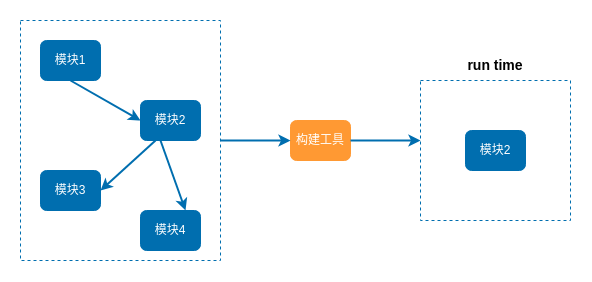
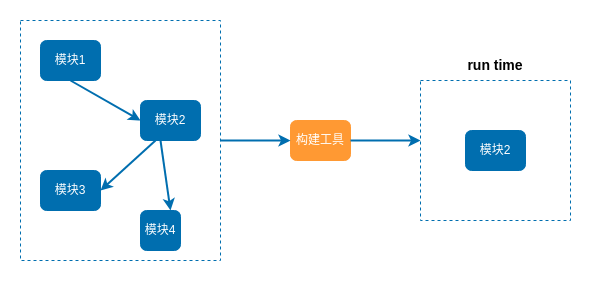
(171, 231) -> (161, 231)
